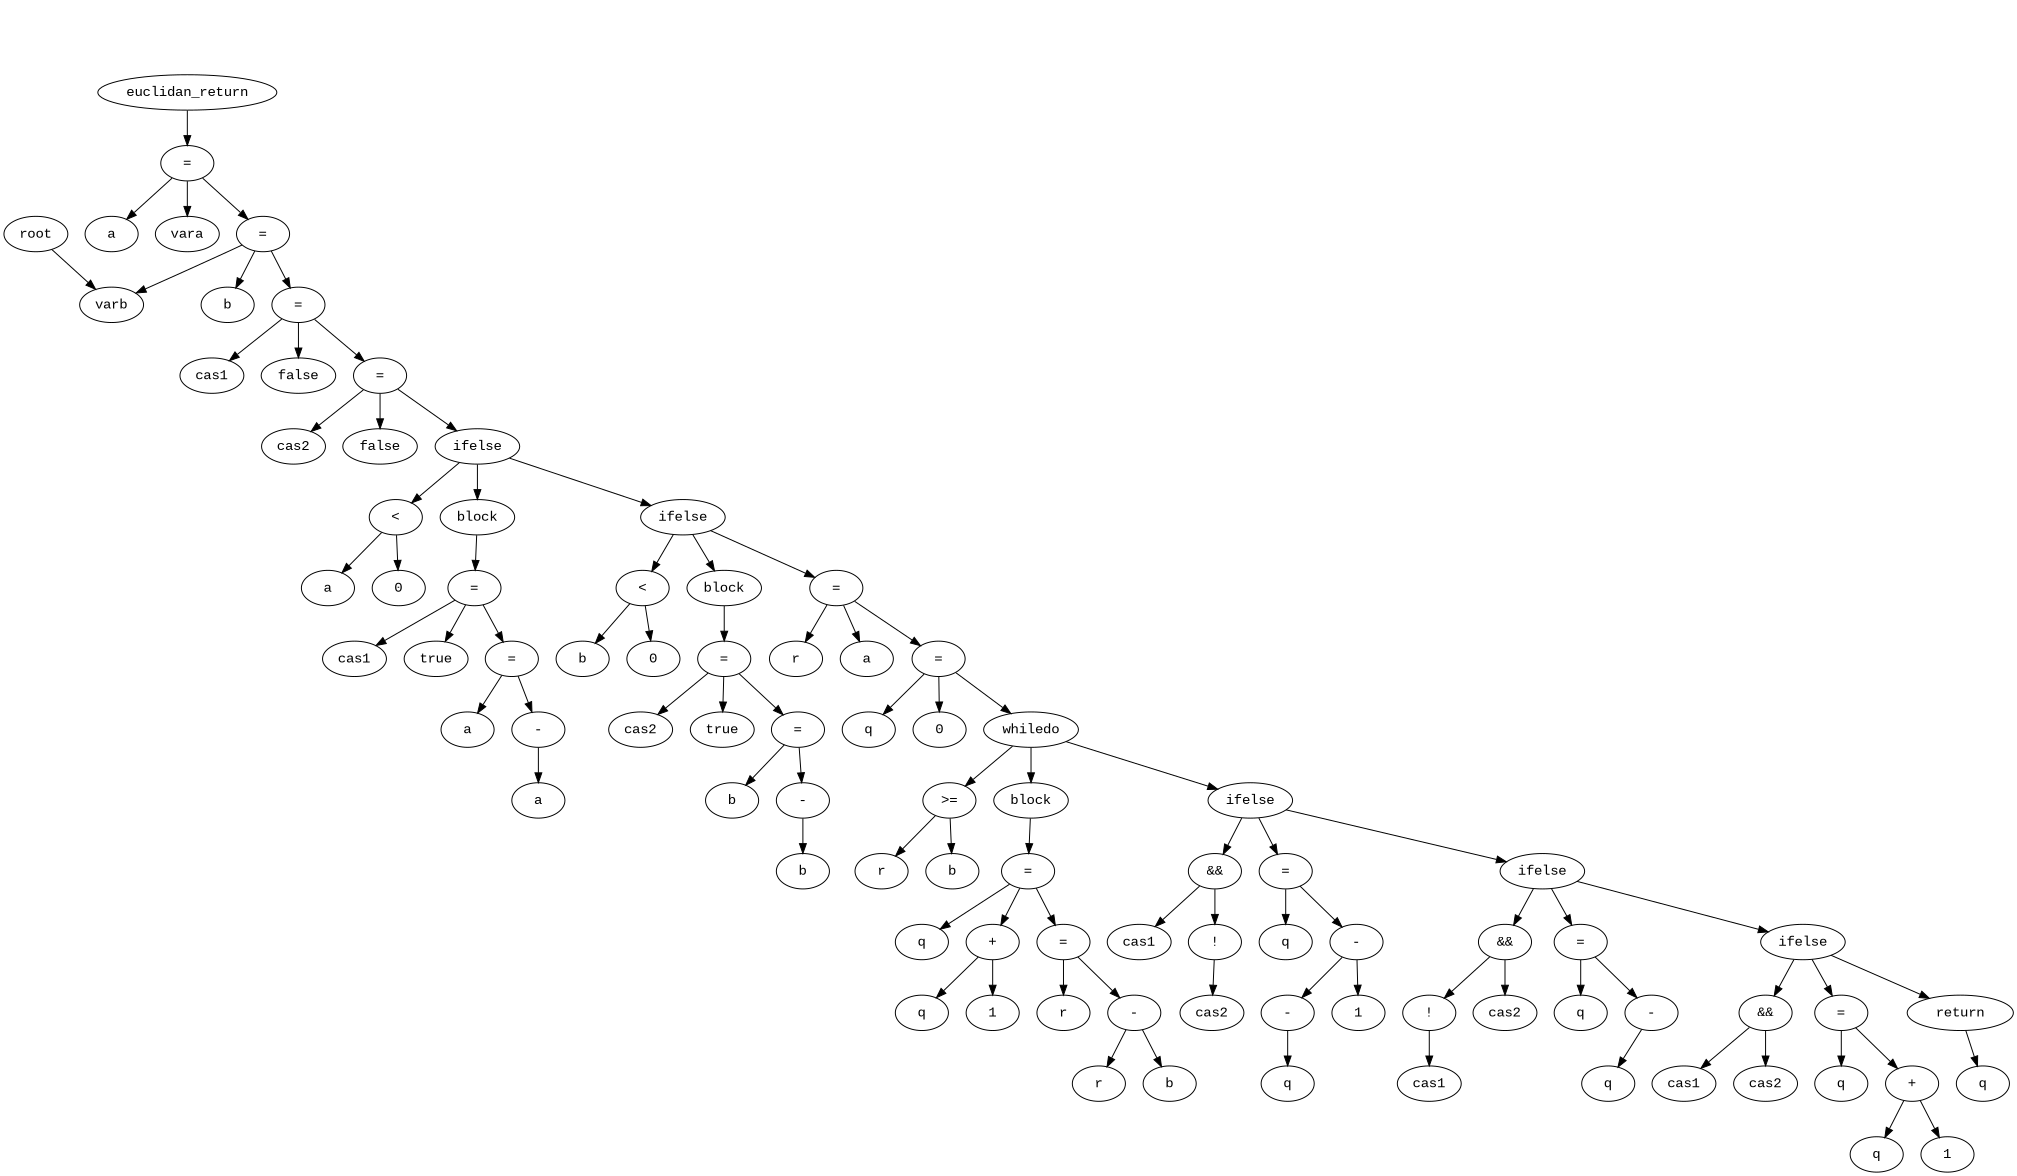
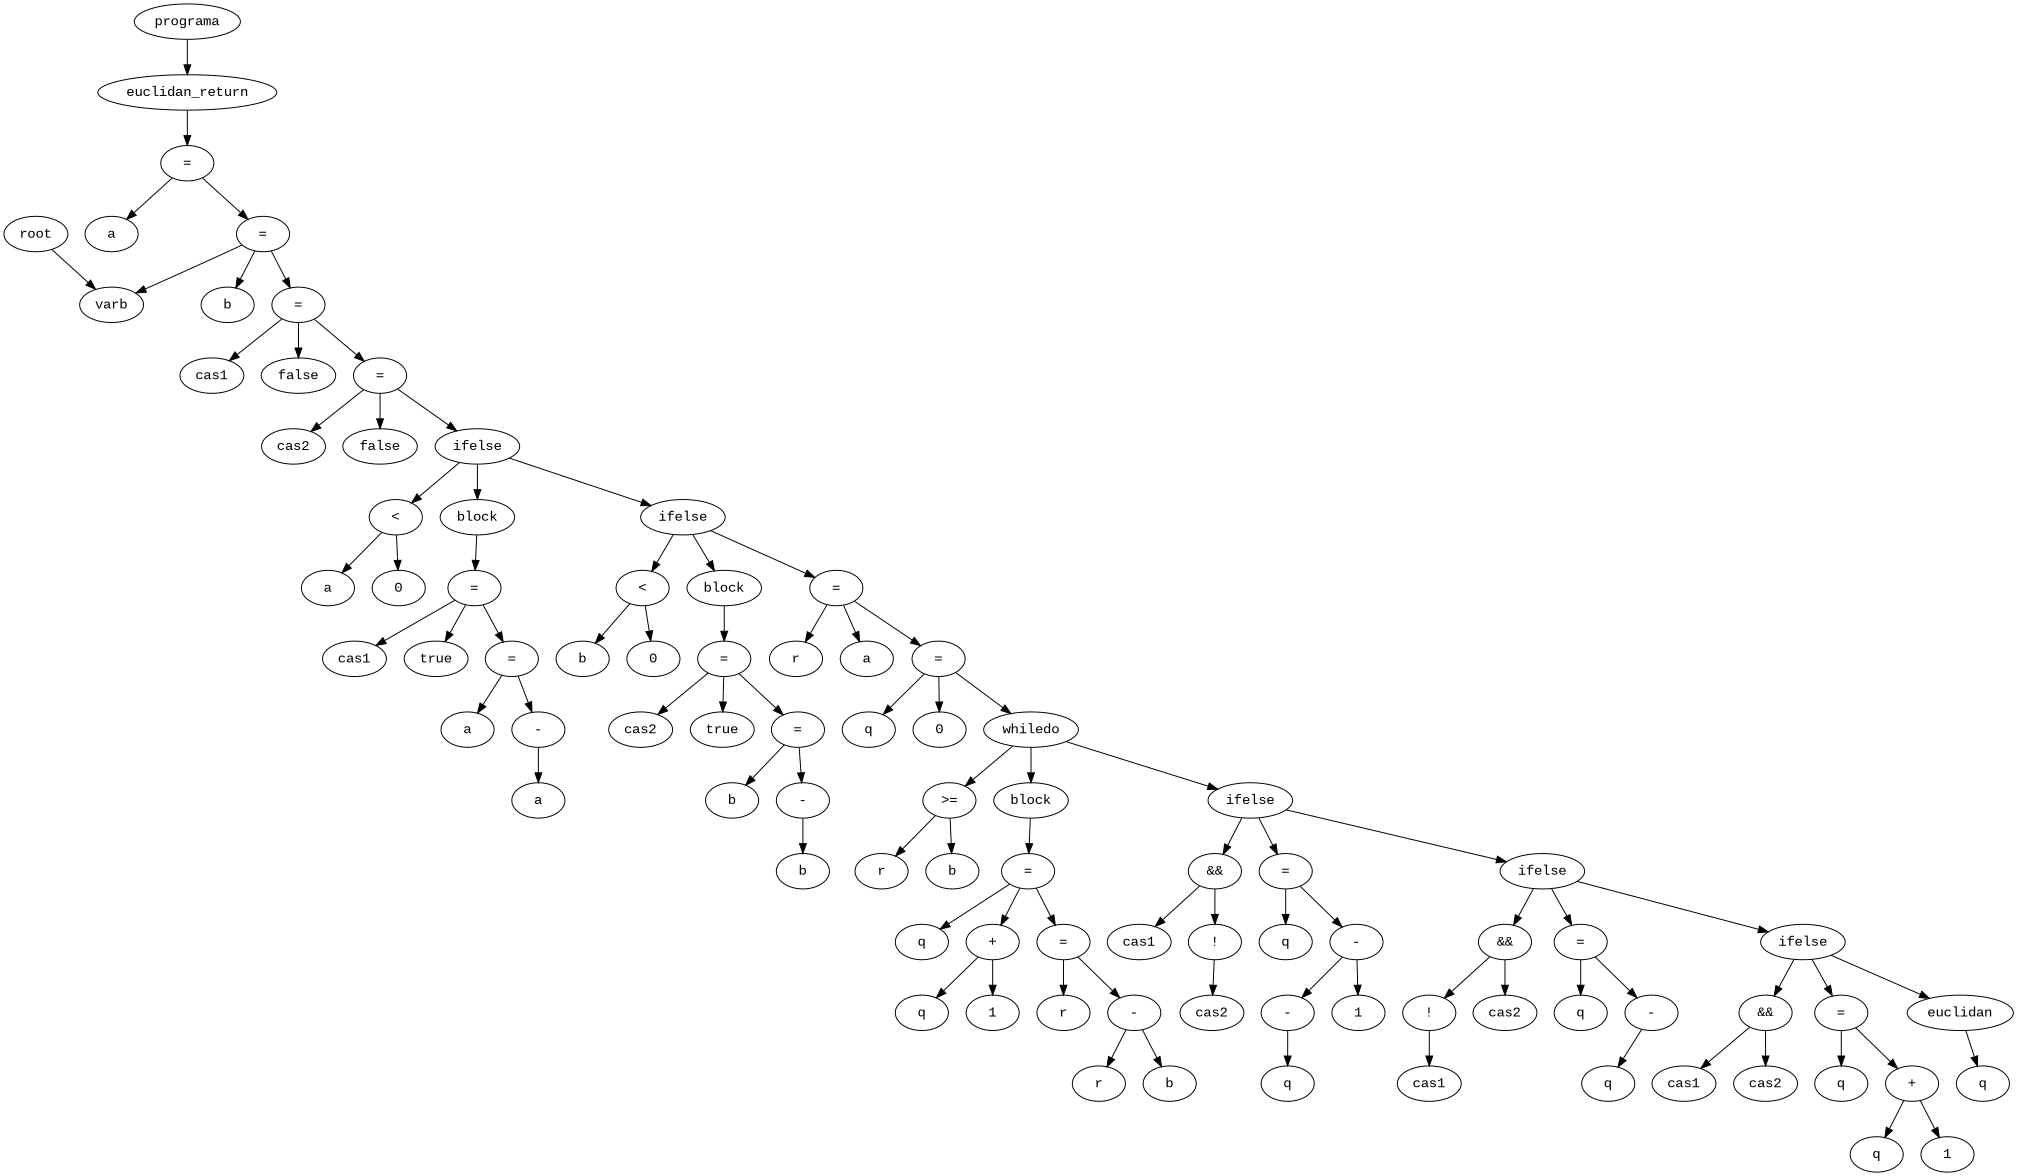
none -> (187, 22)
(187, 234) -> none
(1960, 1013) -> (1960, 1013)
